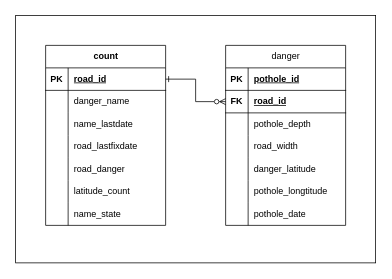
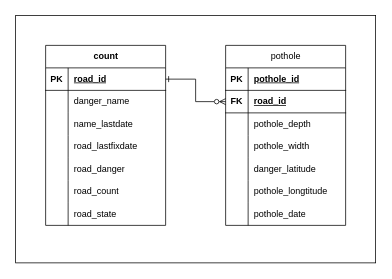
(286, 57) -> (286, 57)
(278, 147) -> (284, 147)
(107, 192) -> (99, 192)
(99, 214) -> (99, 214)
